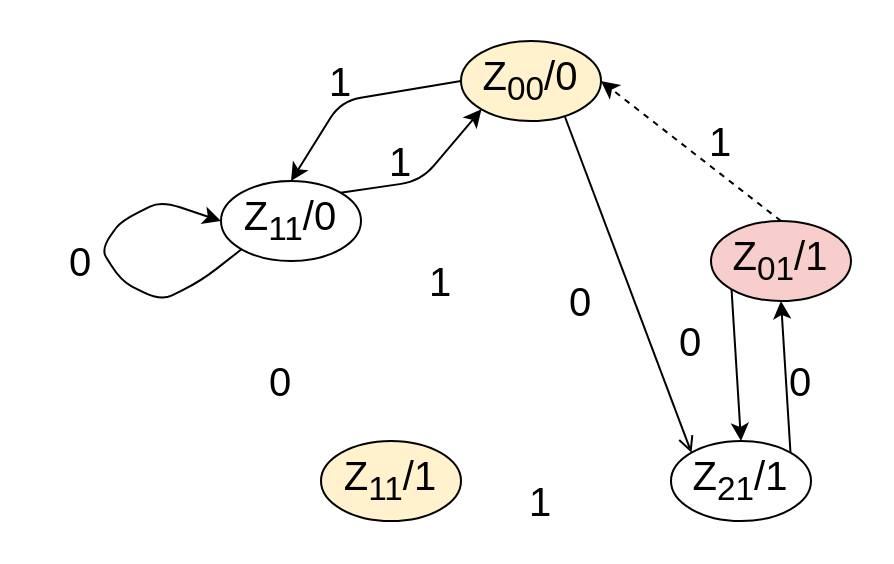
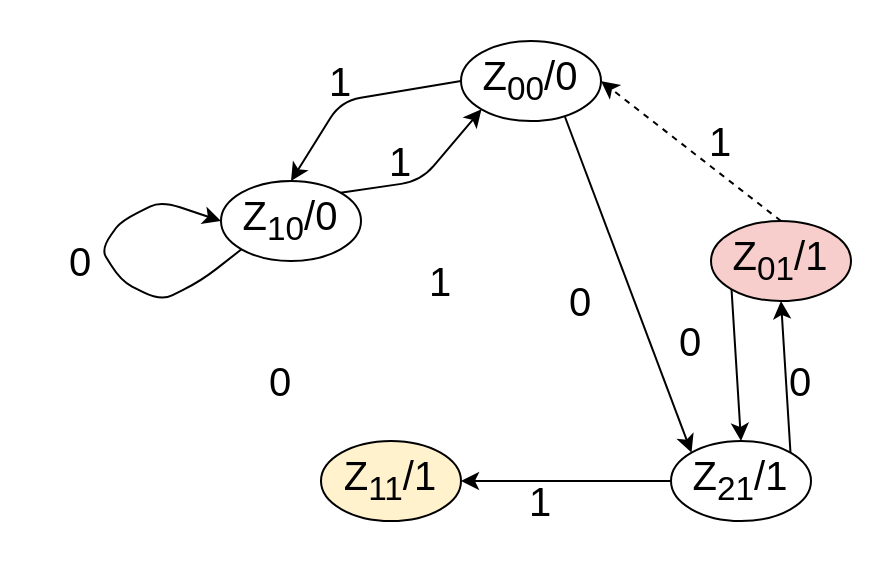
(531, 81) -> (531, 81)
(291, 221) -> (291, 221)
(687, 442) -> (686, 439)
none -> (573, 481)
